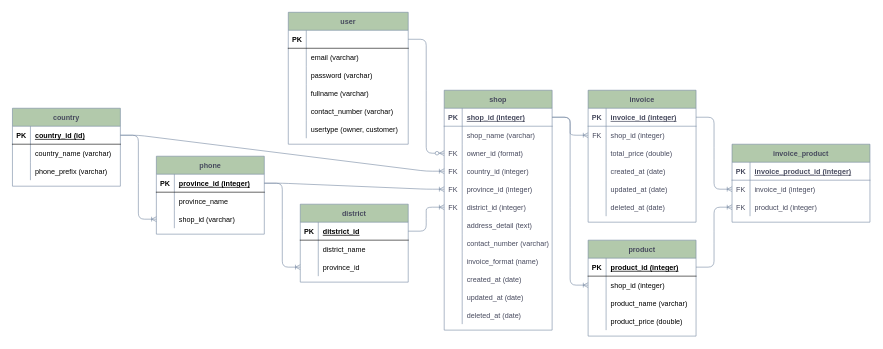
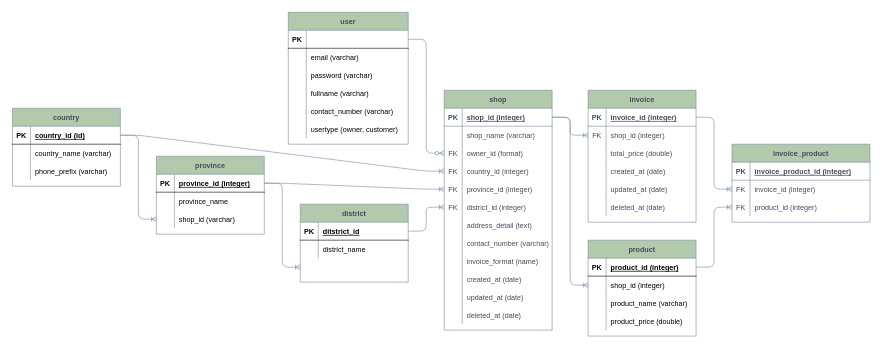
(210, 166) -> (210, 166)
(363, 267) -> none
